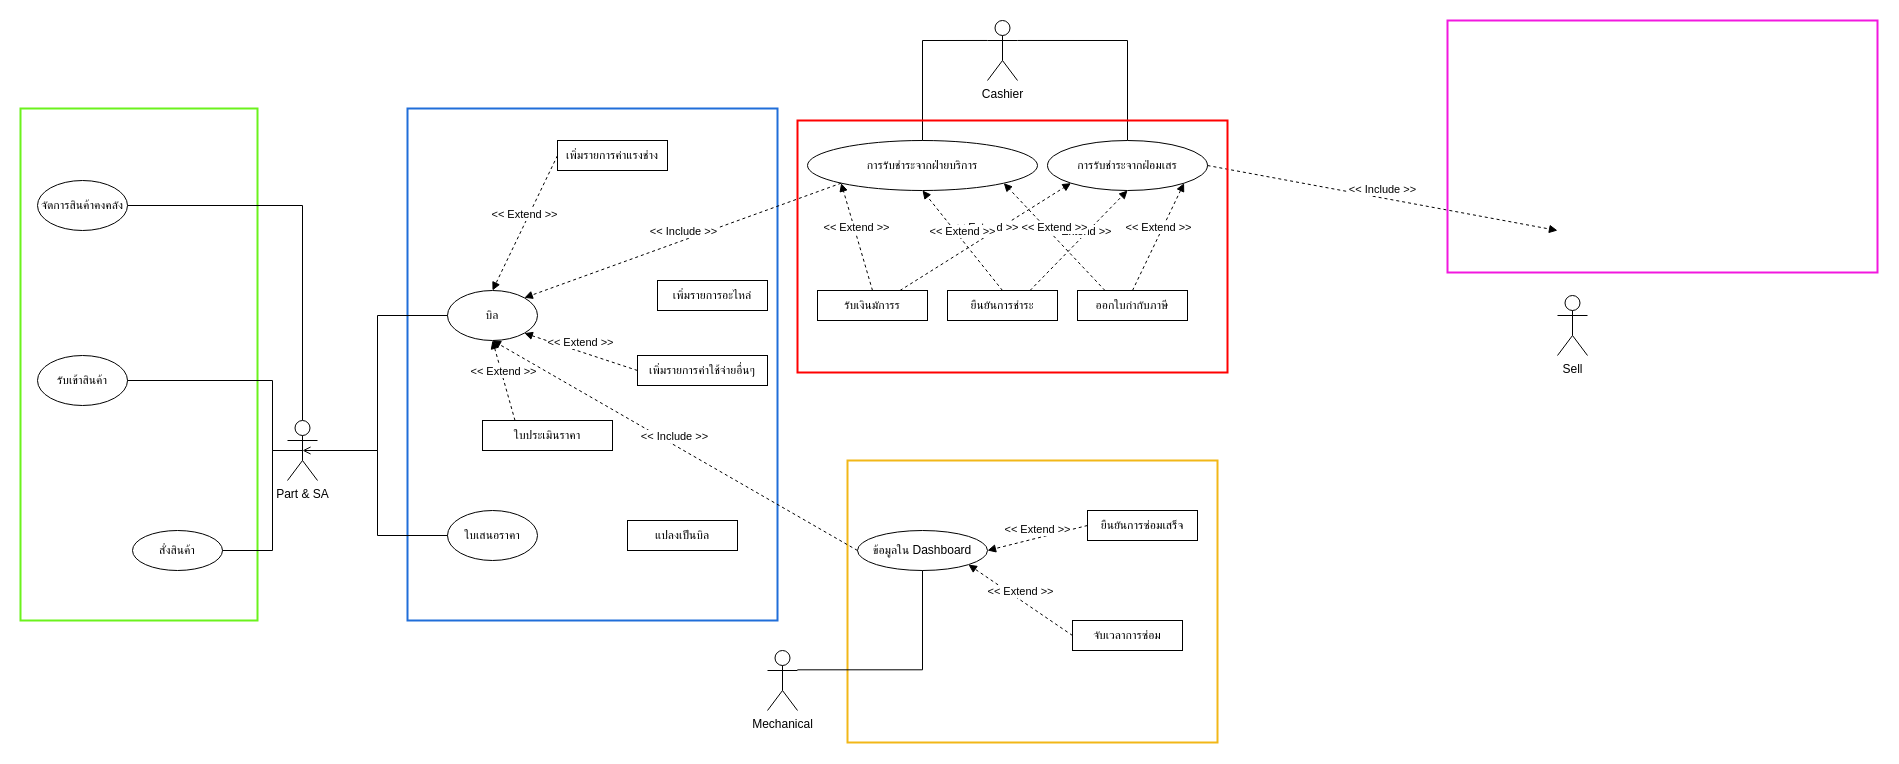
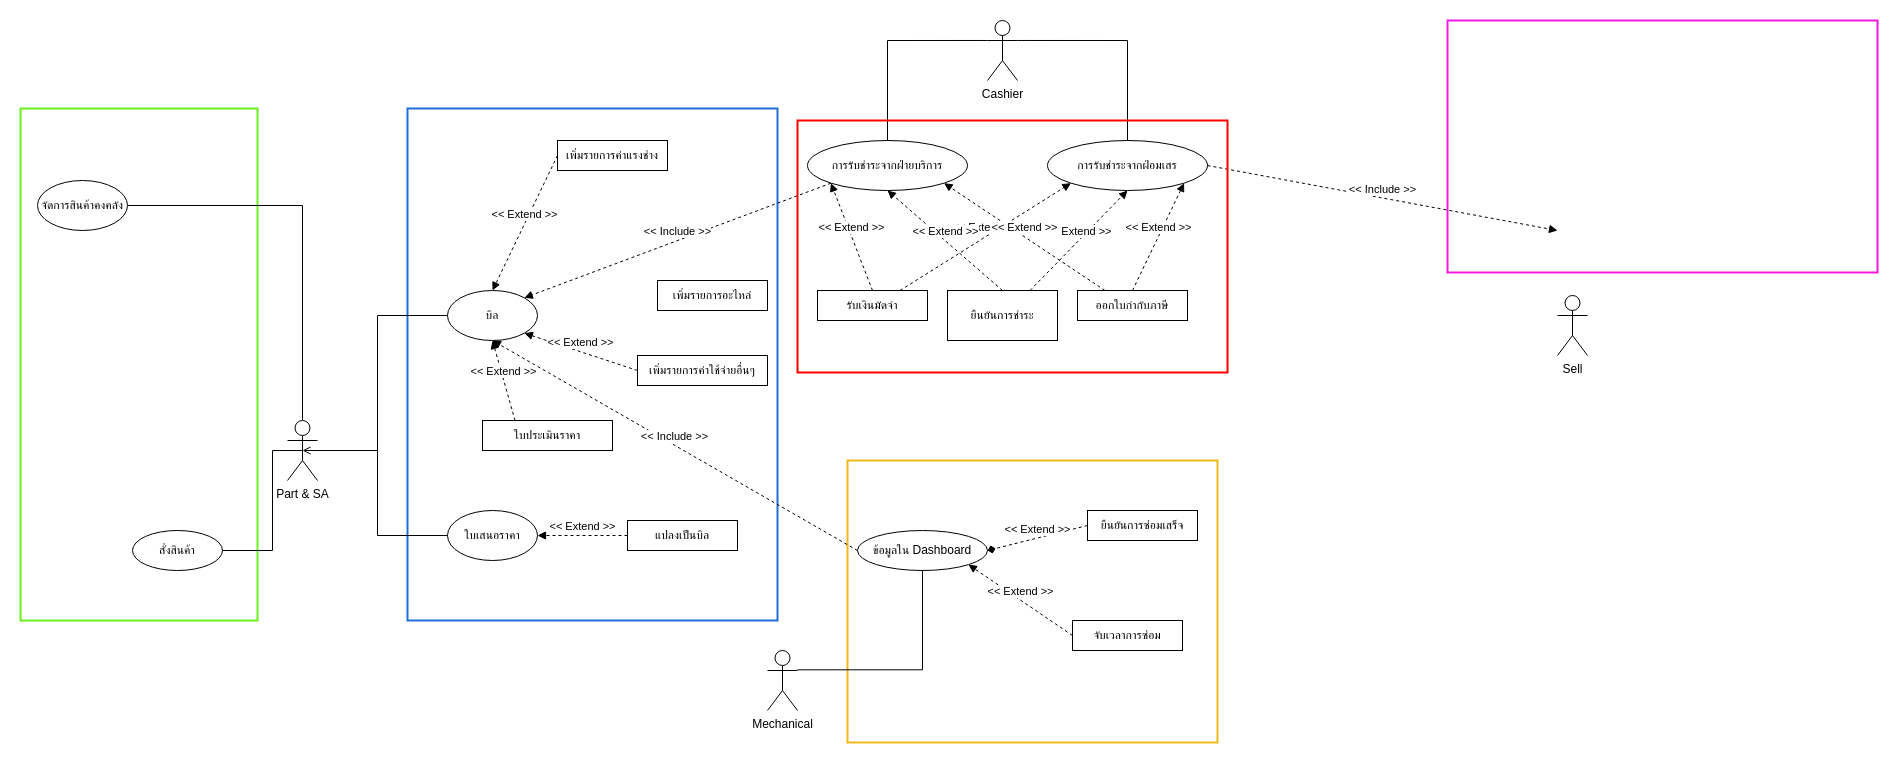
(923, 166) -> (888, 166)
(873, 306) -> (873, 306)
(1003, 306) -> (1003, 316)
(83, 381) -> none
(234, 381) -> none
none -> (587, 536)
(996, 548) -> (996, 548)
